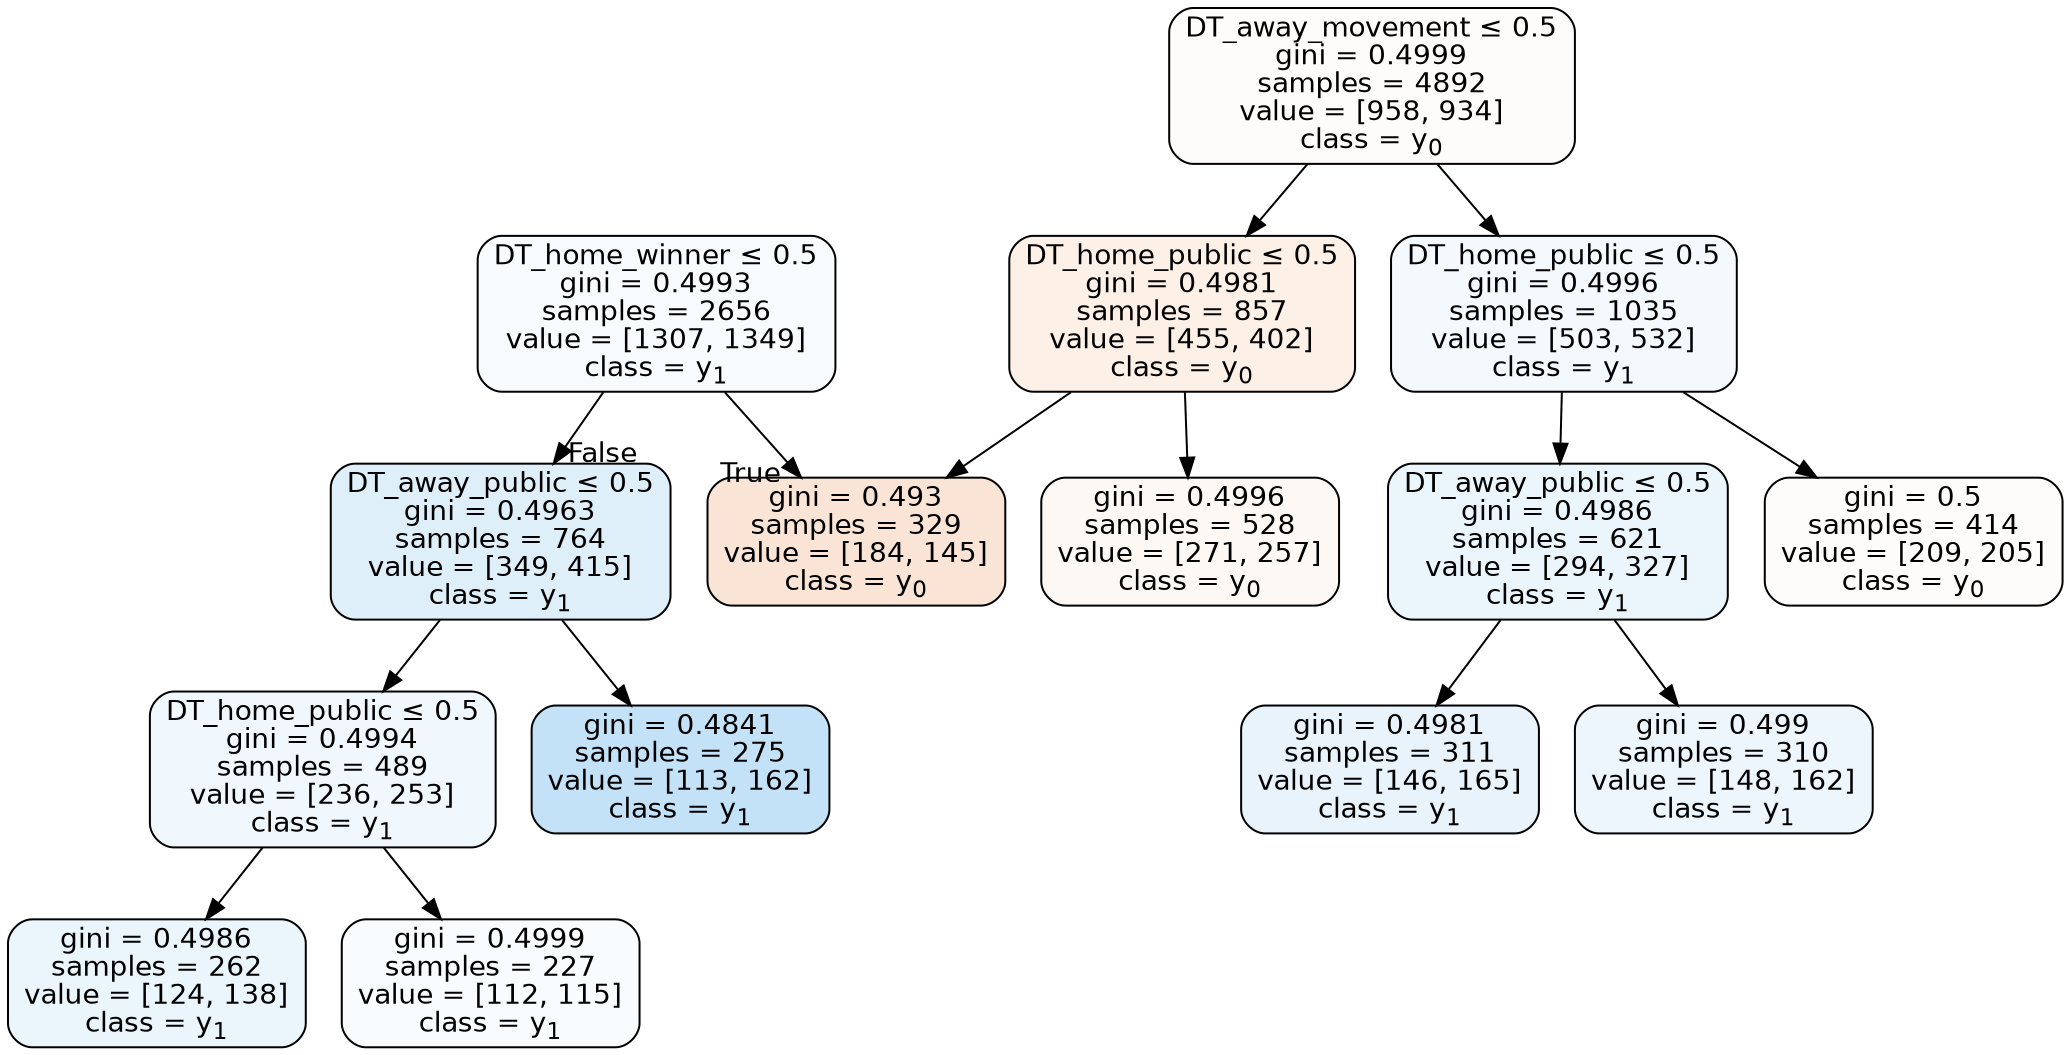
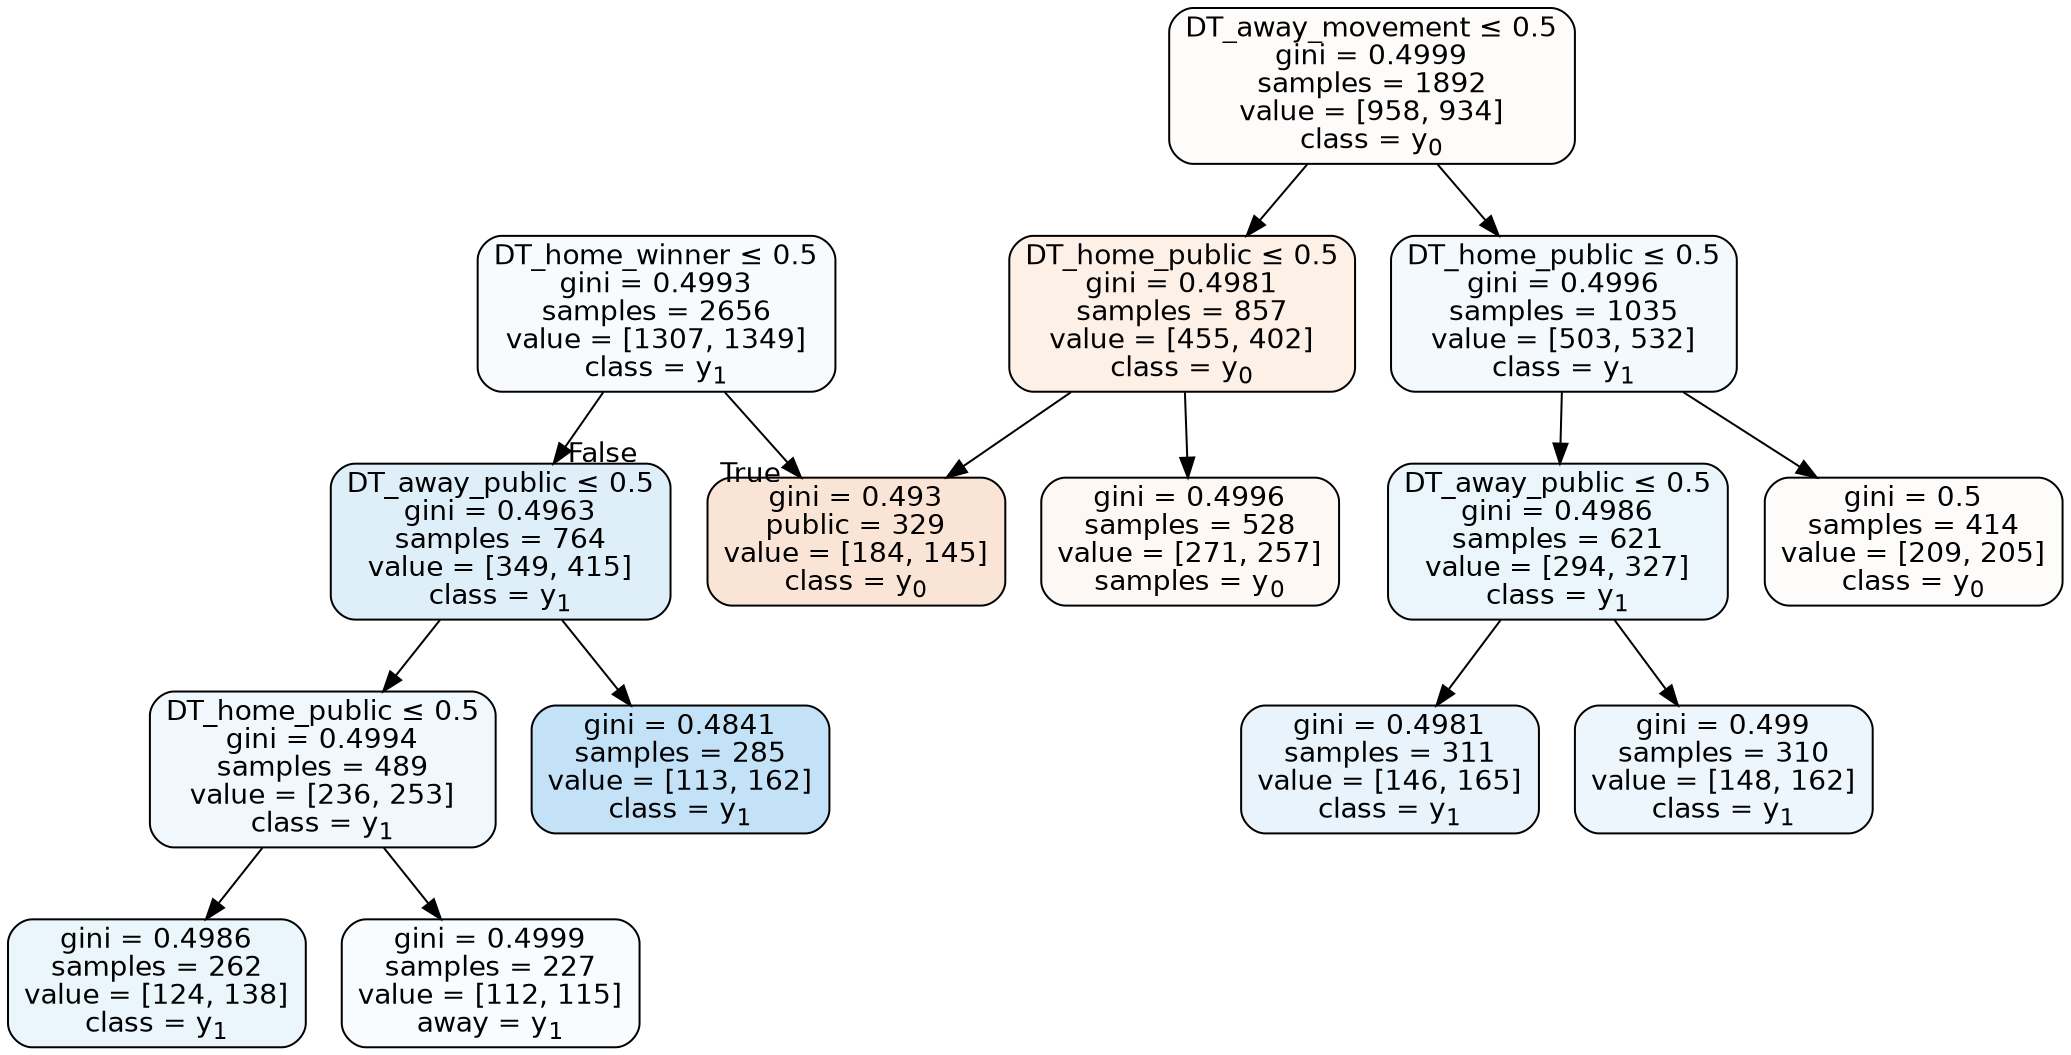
(1372, 84) -> (1372, 84)
(856, 526) -> (856, 526)
(1182, 582) -> (1182, 582)
(681, 753) -> (681, 753)
(483, 1023) -> (483, 1023)
